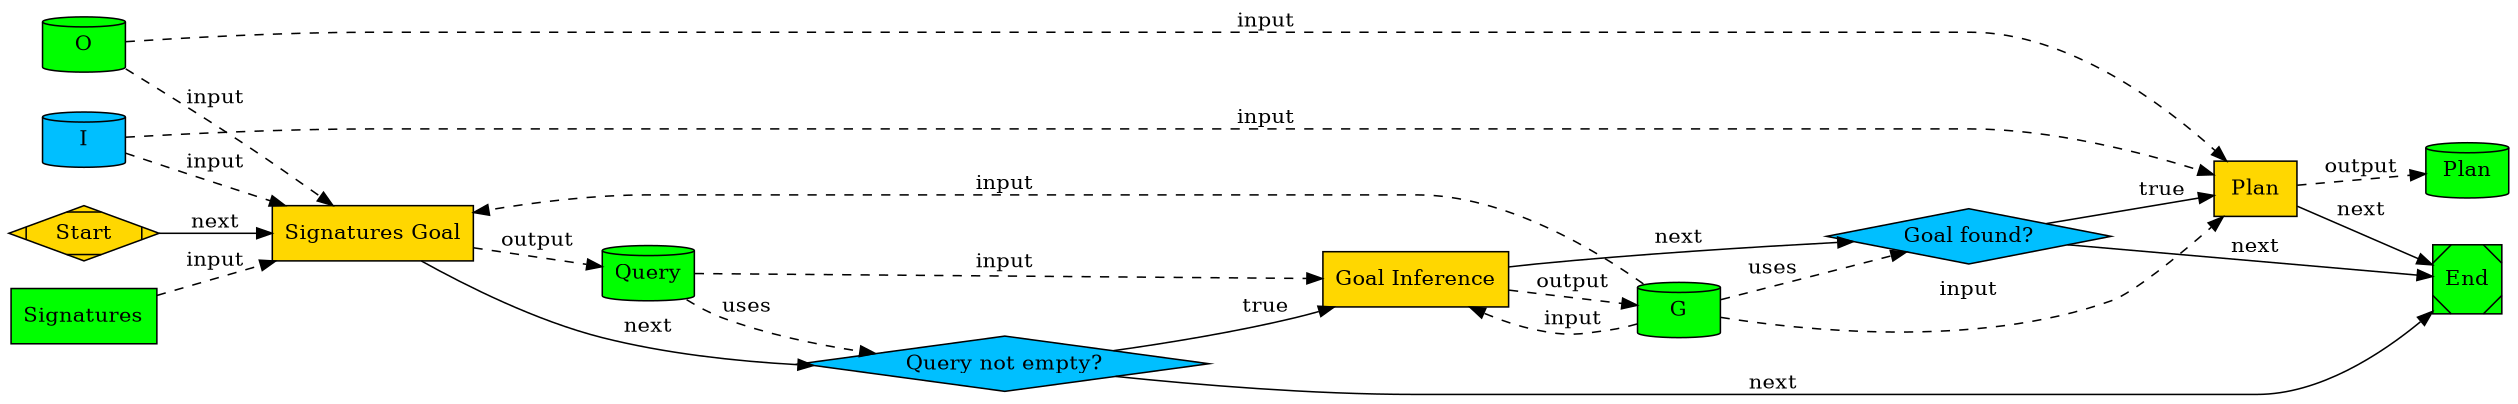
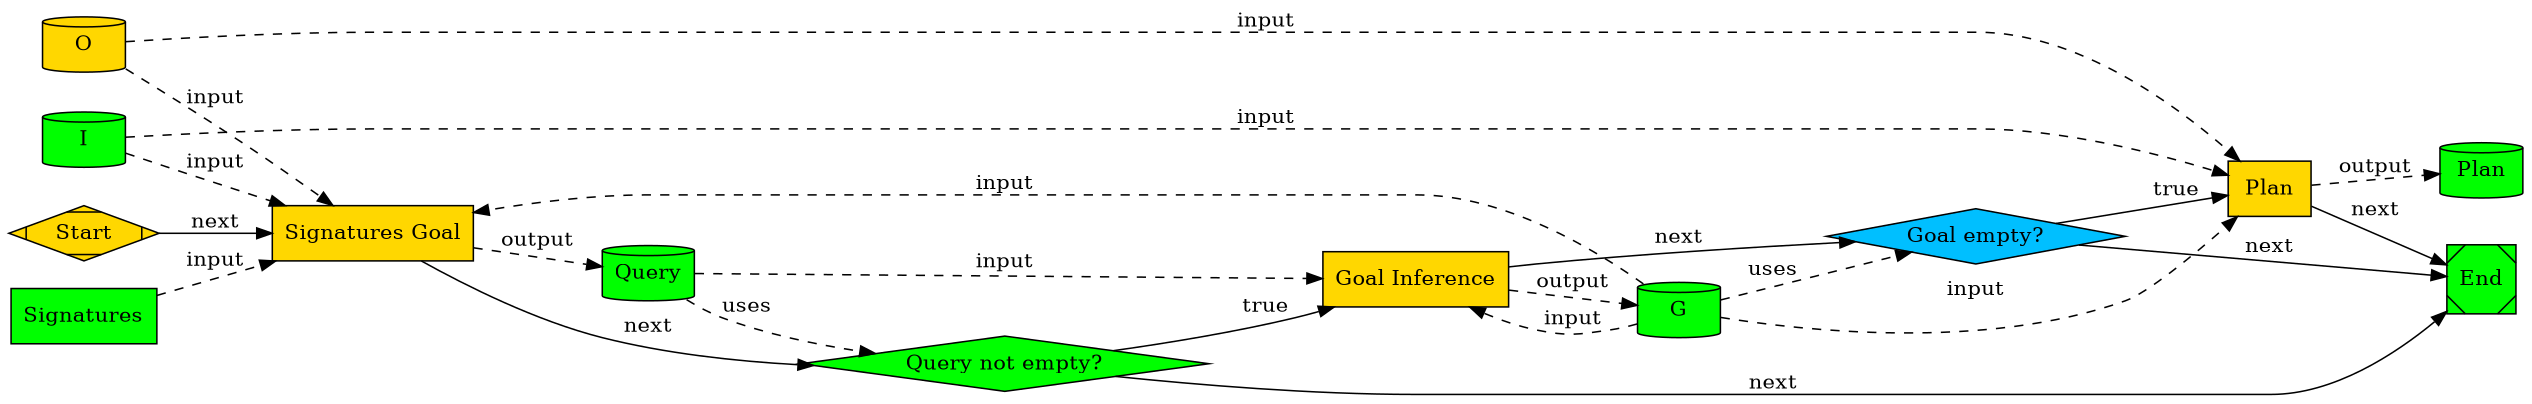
(84, 45) -> (84, 45)
(84, 140) -> (84, 140)
(1969, 236) -> (1976, 236)
(1005, 364) -> (1005, 364)
